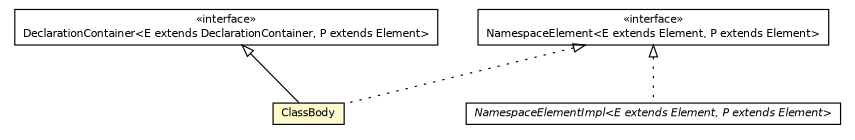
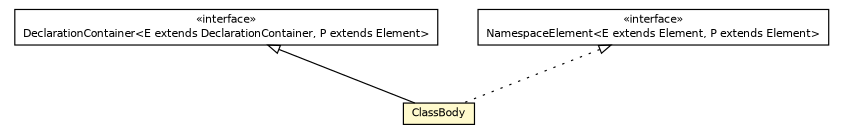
(653, 114) -> none
